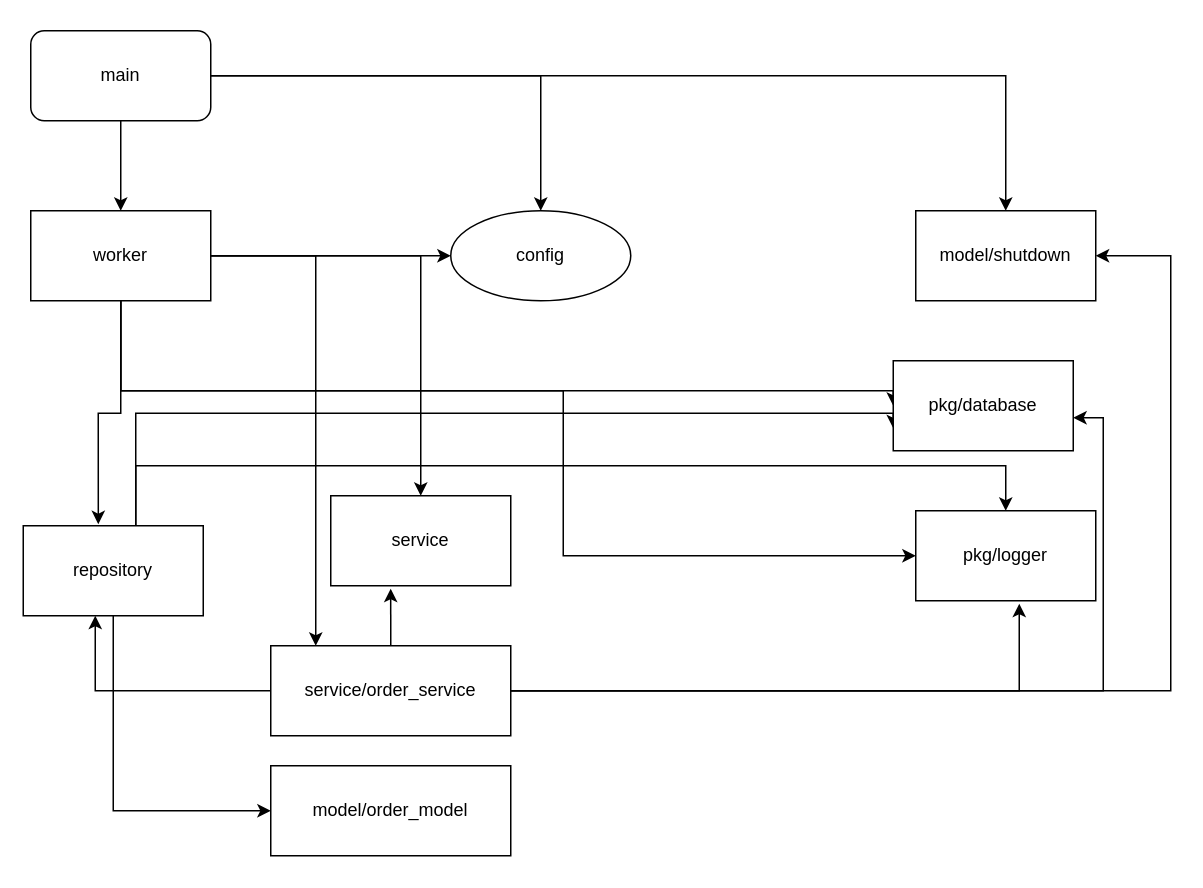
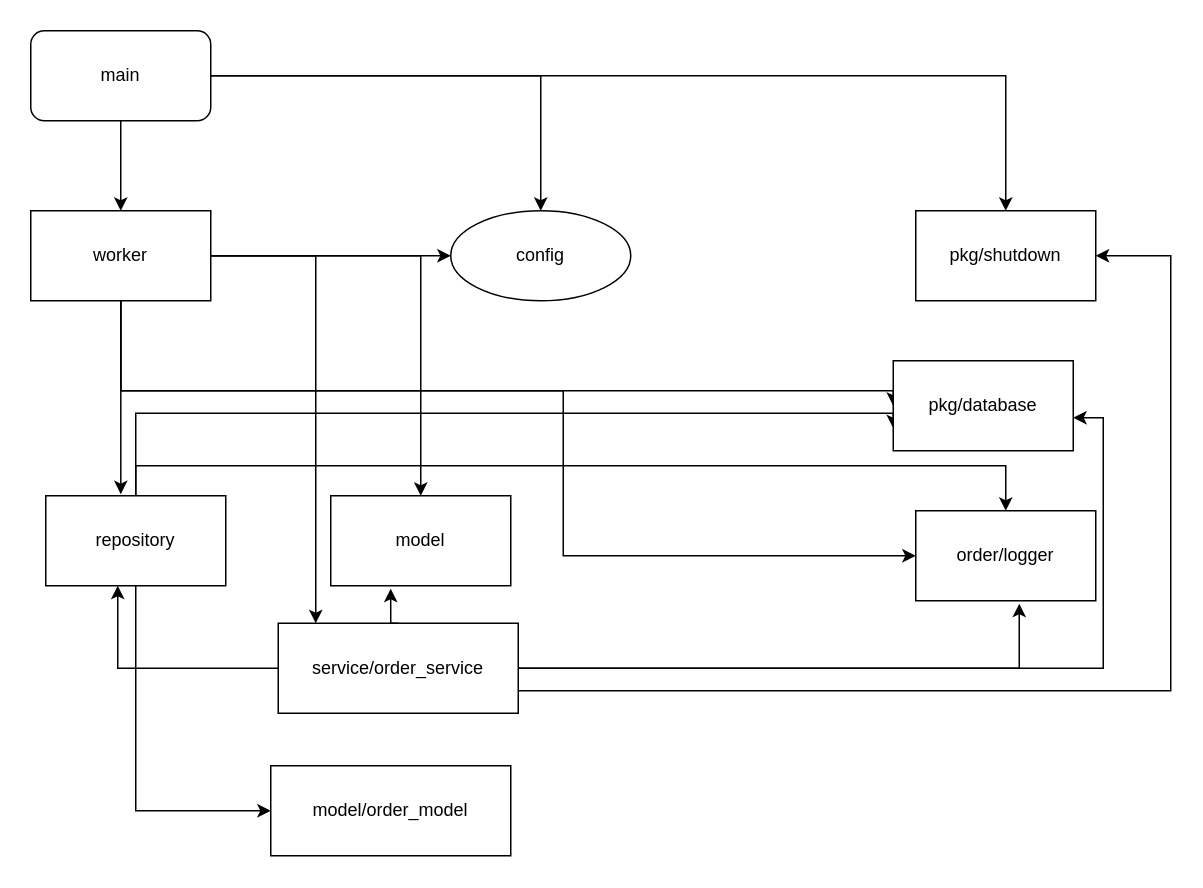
(1006, 256) -> (1006, 256)
(421, 541) -> (421, 541)
(1006, 556) -> (1006, 556)
(113, 571) -> (136, 541)
(391, 691) -> (398, 668)
